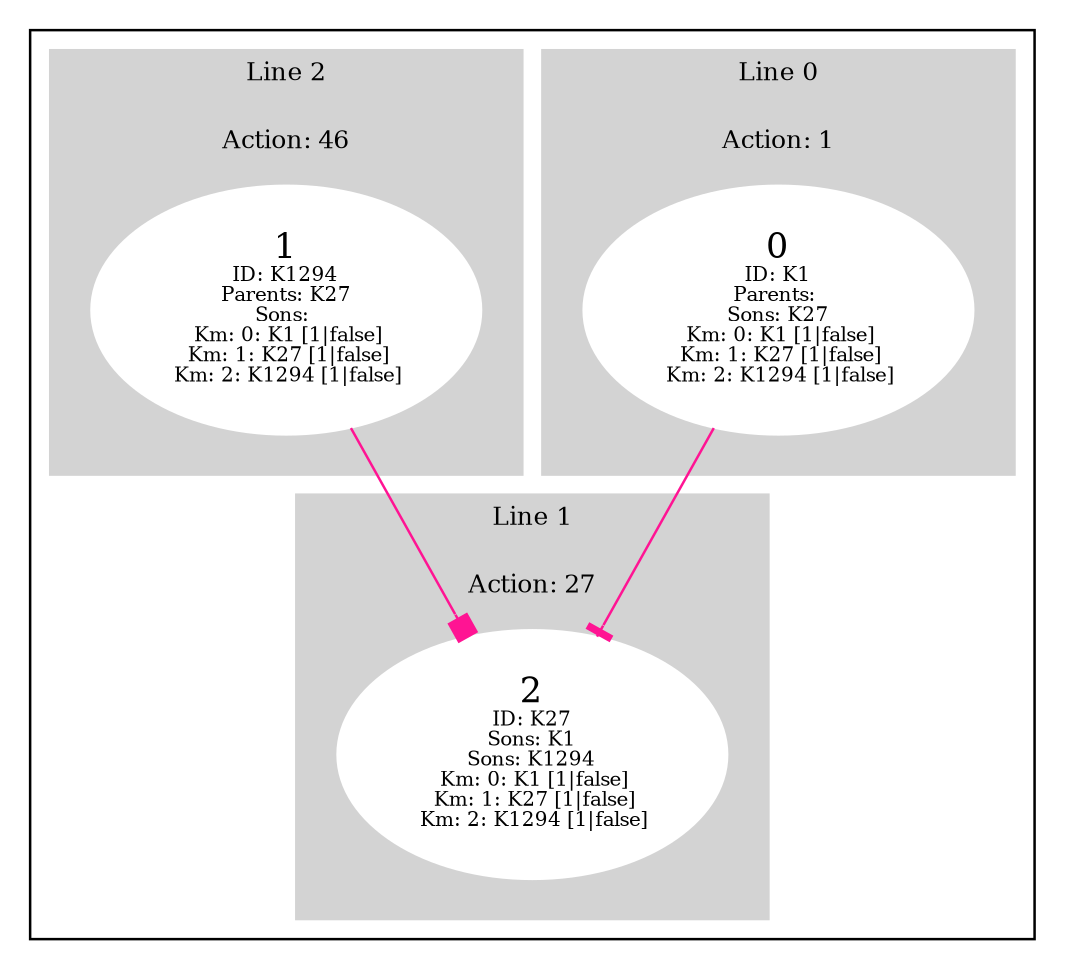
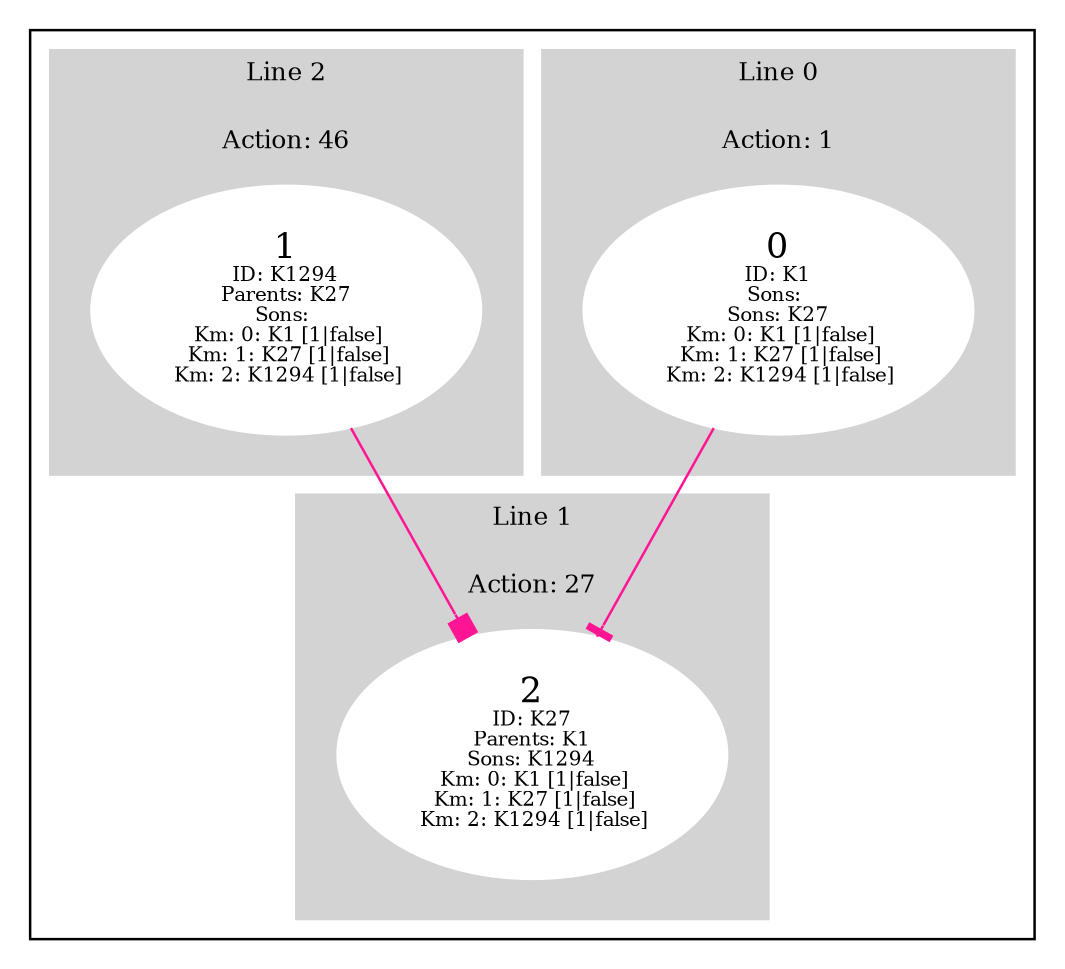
(778, 295) -> (778, 295)
(532, 739) -> (532, 739)
